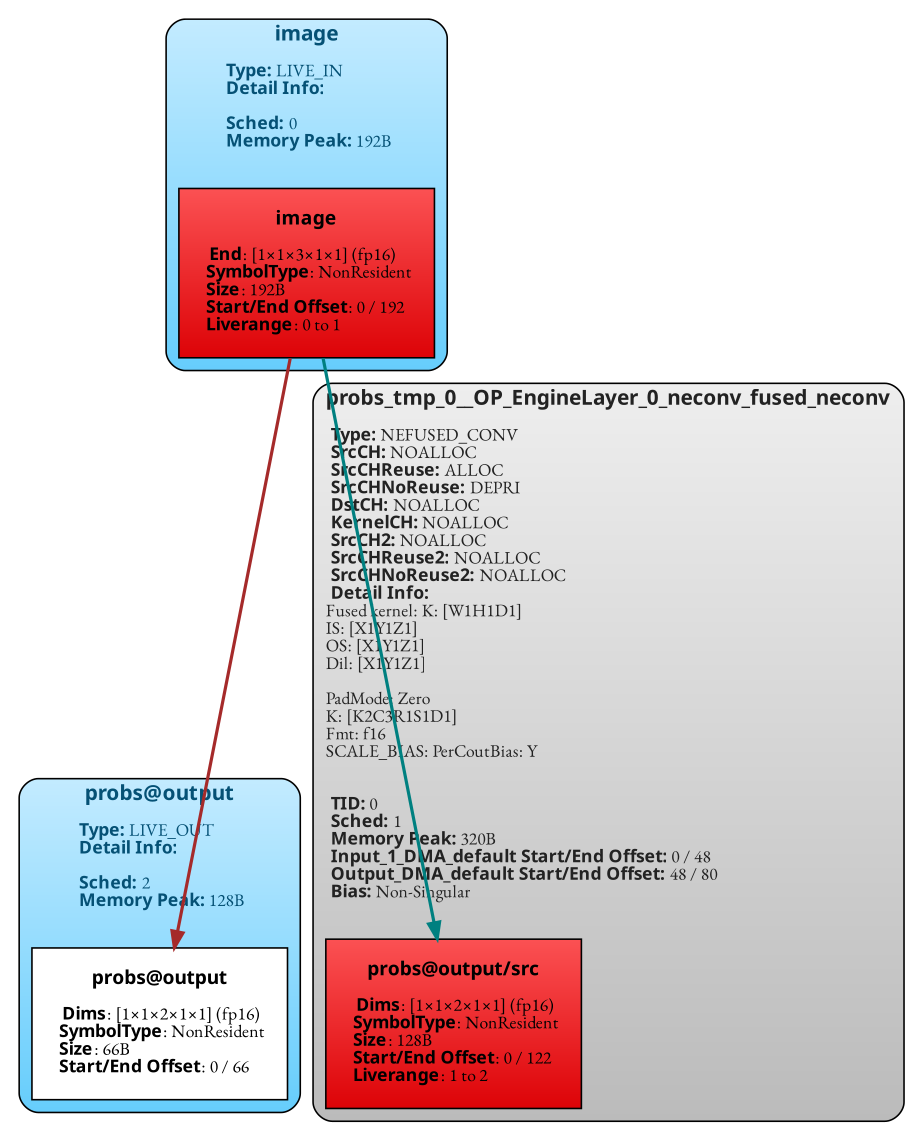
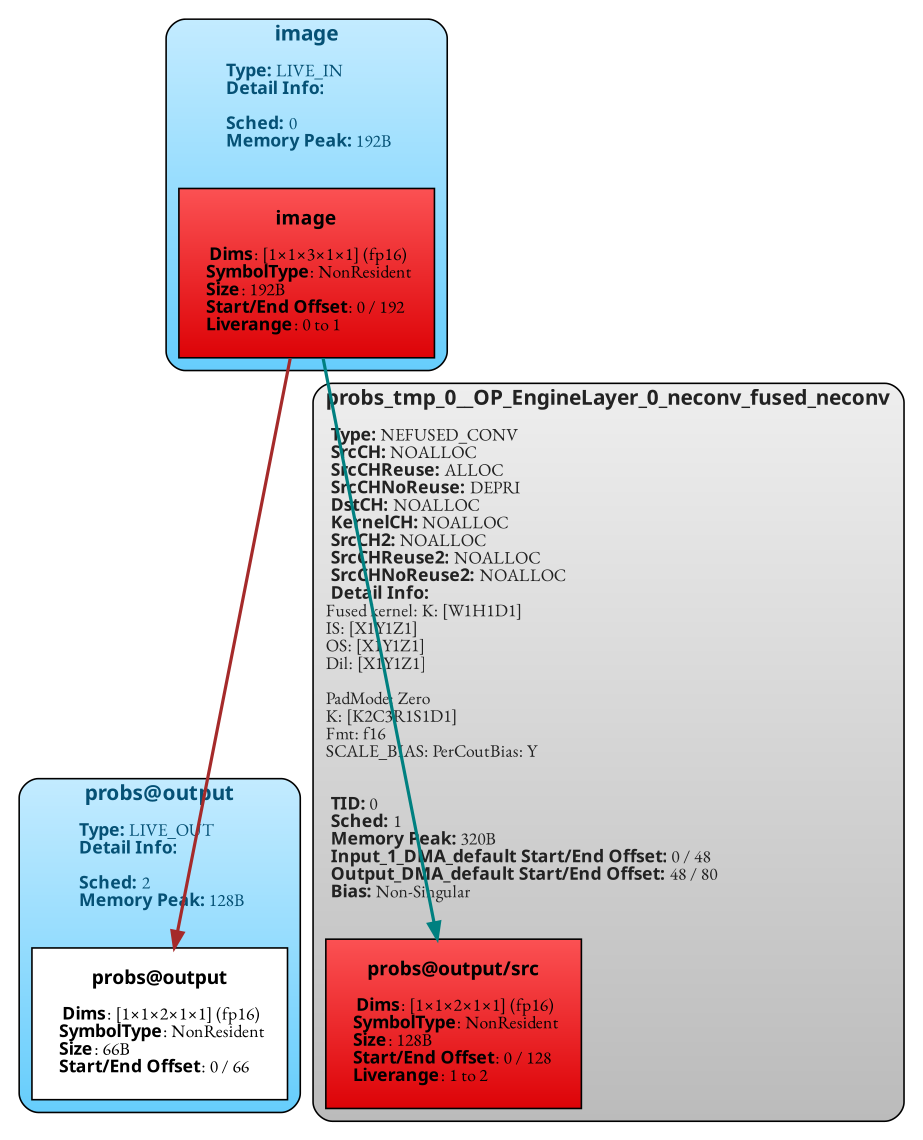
(226, 255) -> (232, 255)
(524, 1058) -> (524, 1058)
